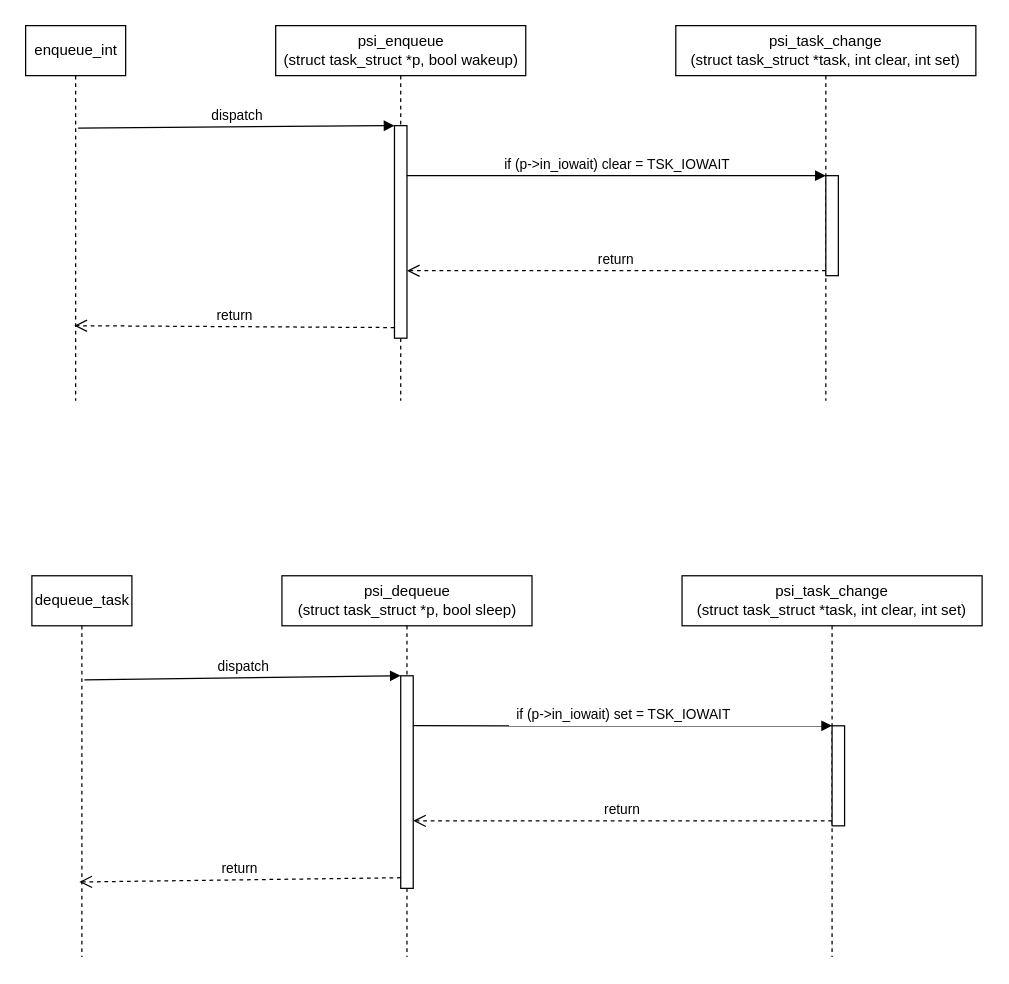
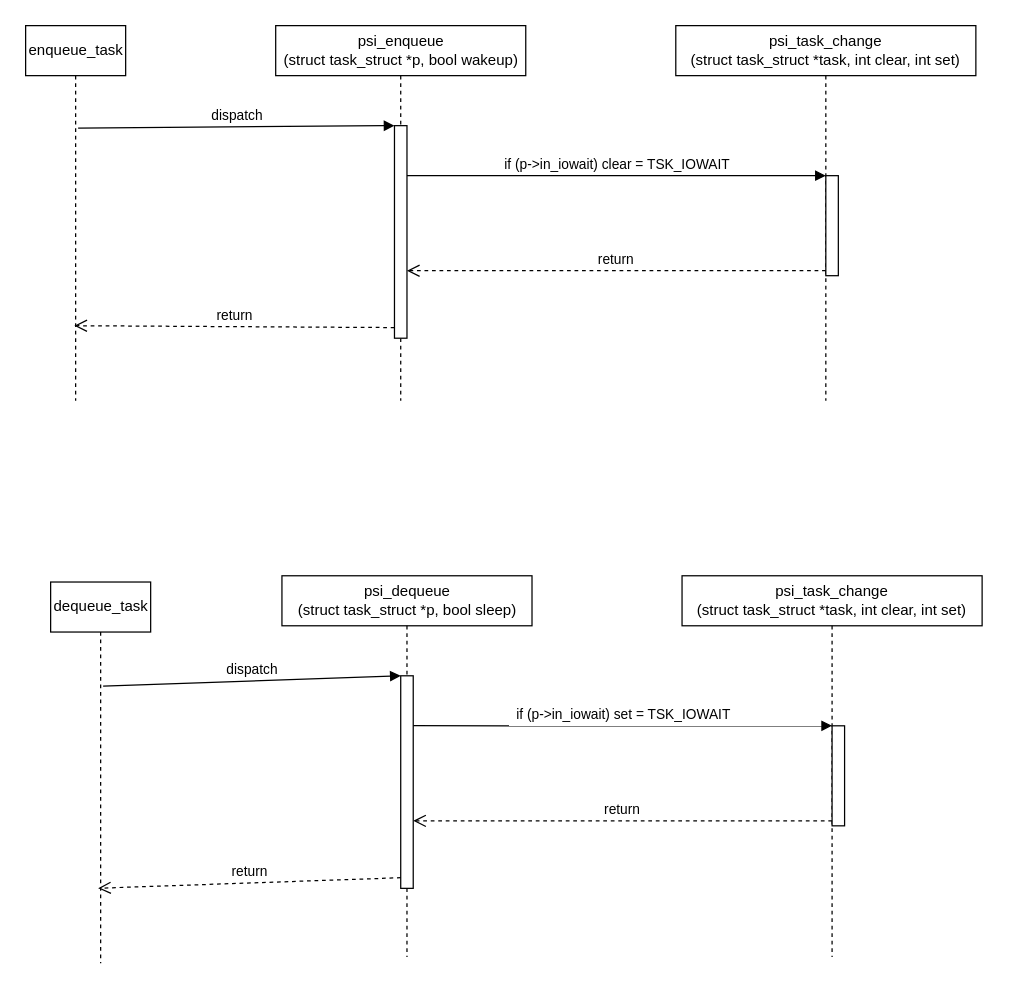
(76, 51) -> (76, 51)
(82, 766) -> (101, 773)
